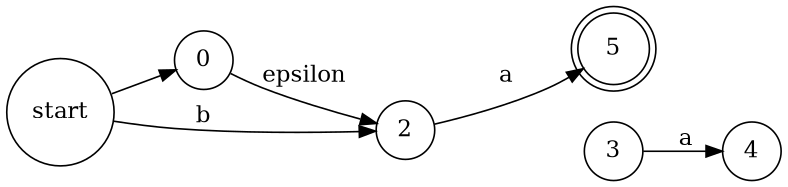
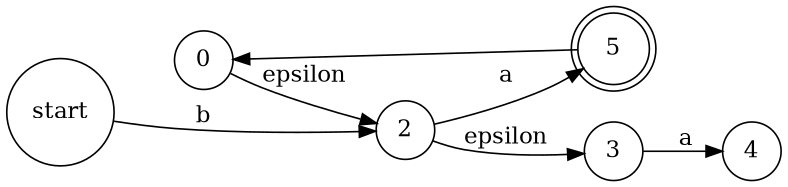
(136, 85) -> (414, 54)
none -> (499, 154)
